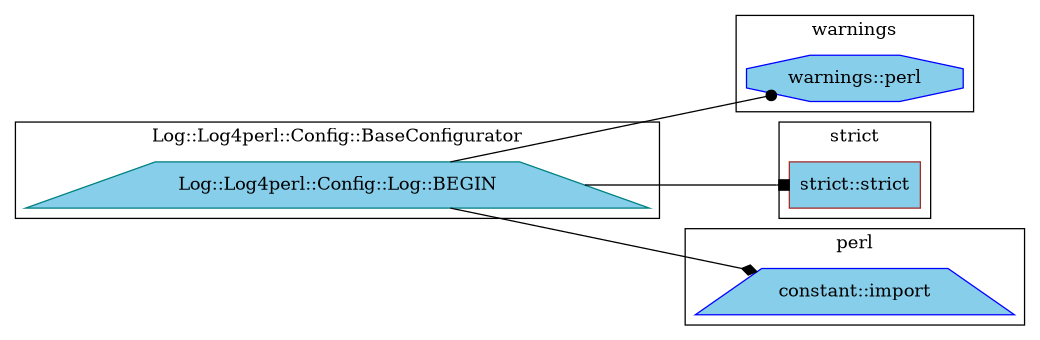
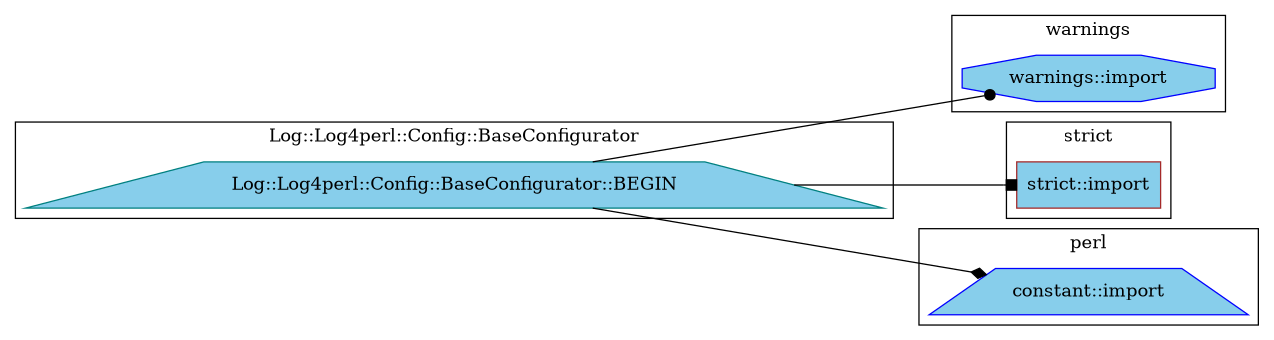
(855, 78) -> (1089, 78)
(337, 185) -> (454, 185)
(855, 185) -> (1089, 185)
